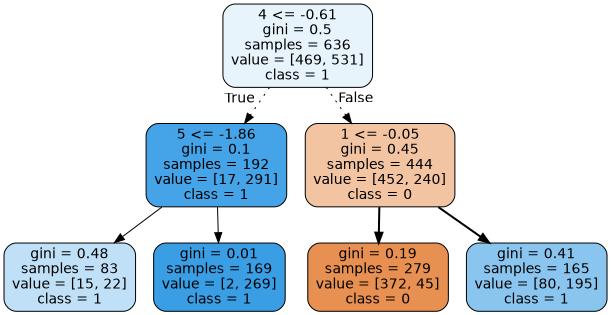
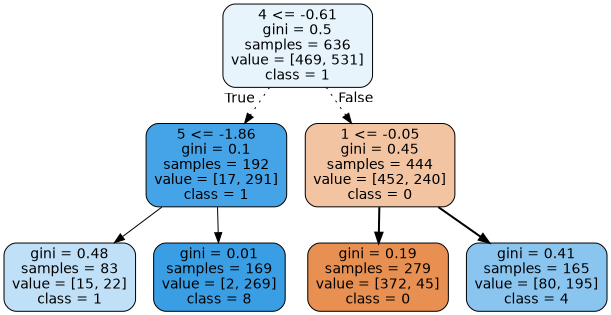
(219, 277) -> (219, 277)
(537, 277) -> (537, 277)
